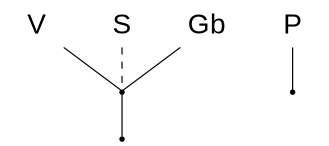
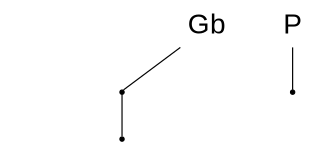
(37, 26) -> none
(122, 26) -> none
